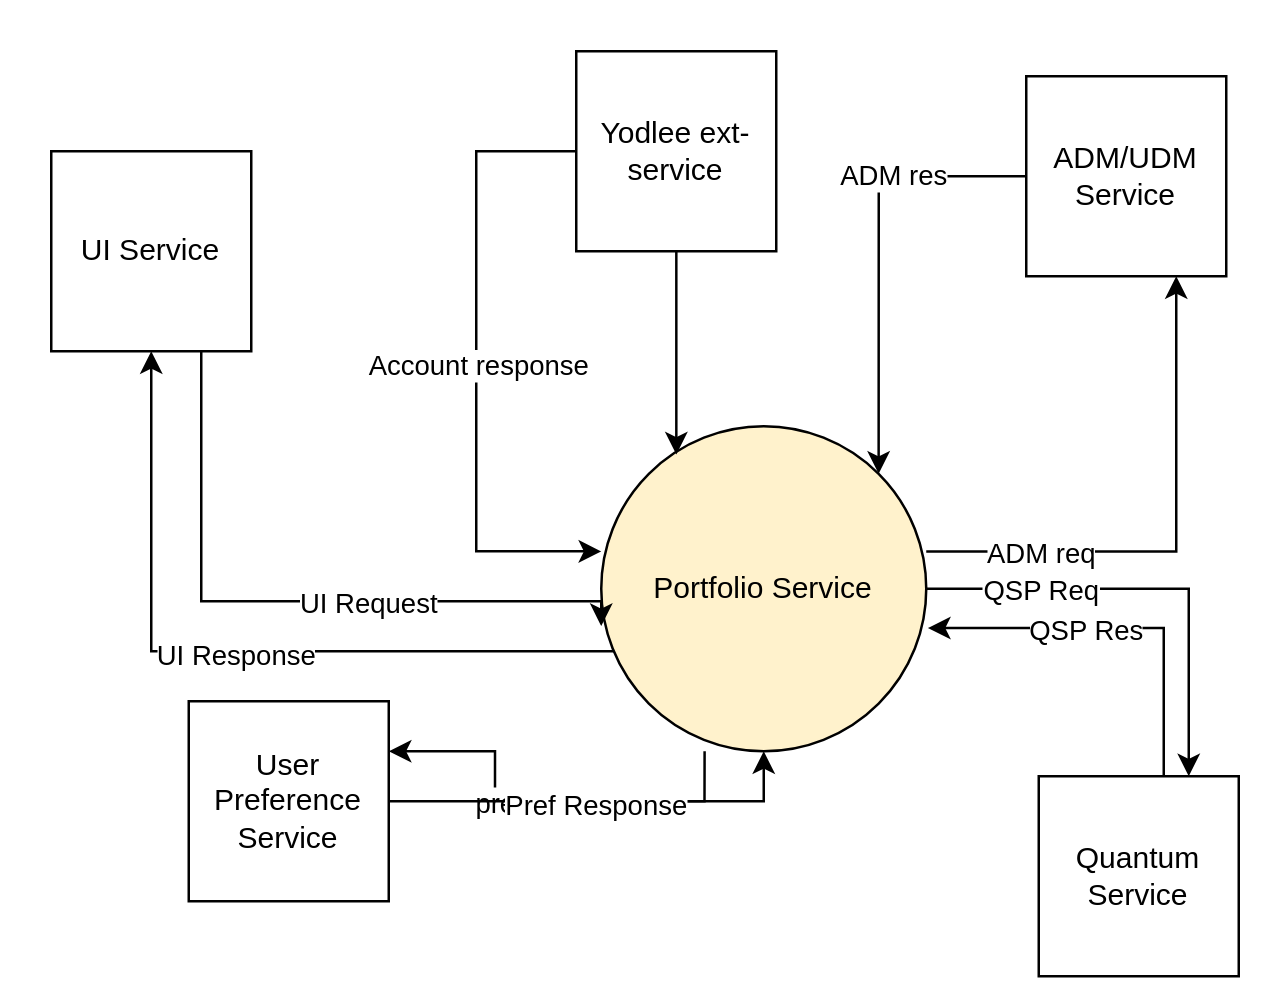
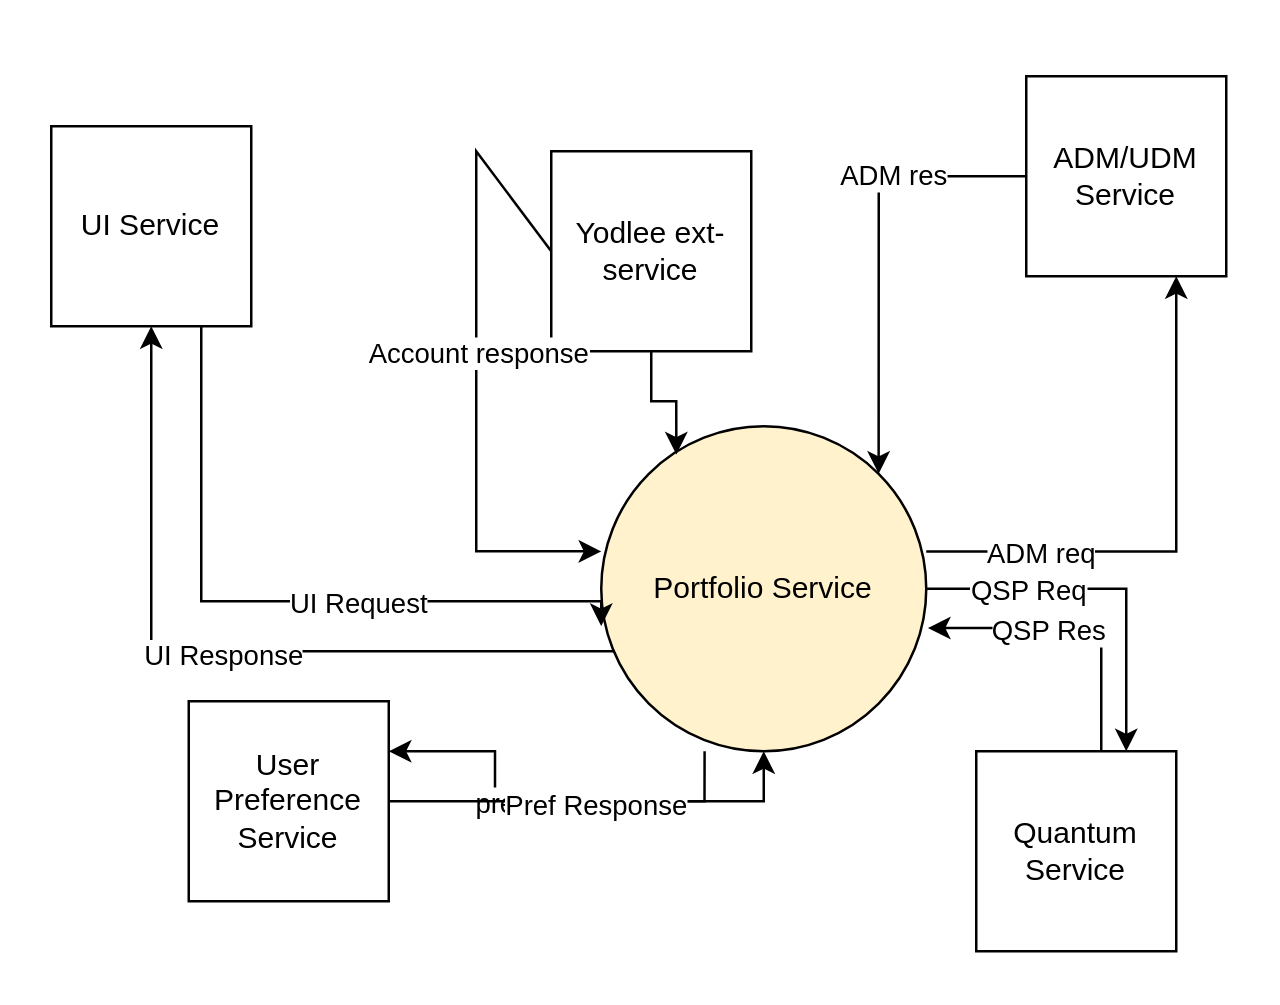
(676, 151) -> (651, 251)
(151, 251) -> (151, 226)
(1139, 876) -> (1076, 851)
